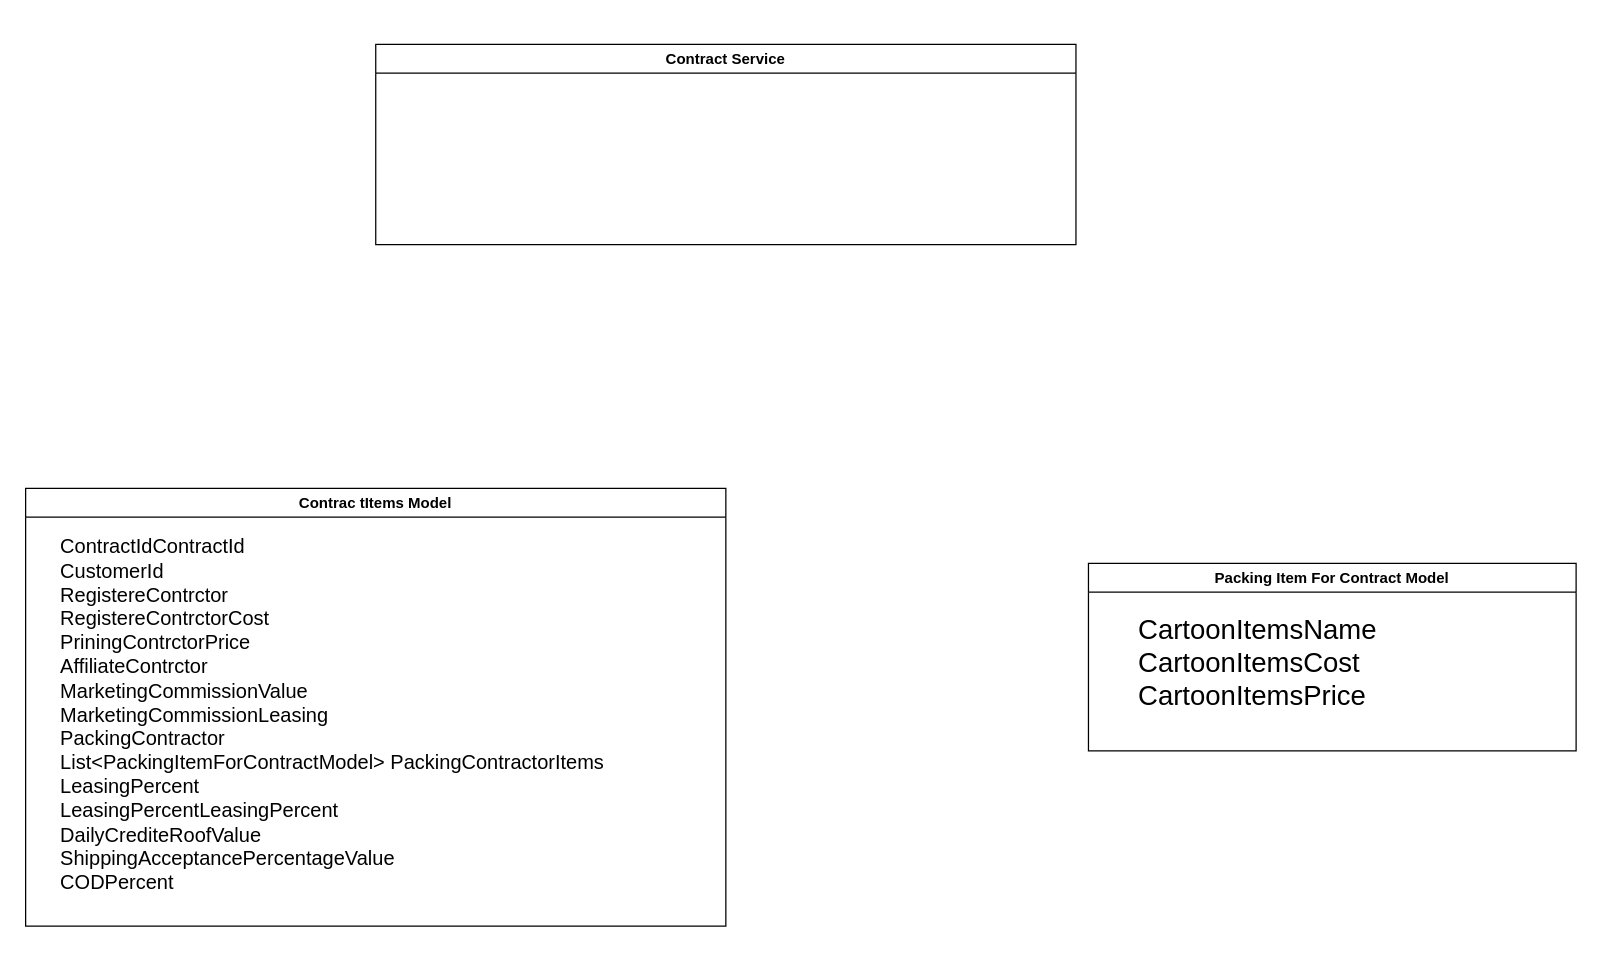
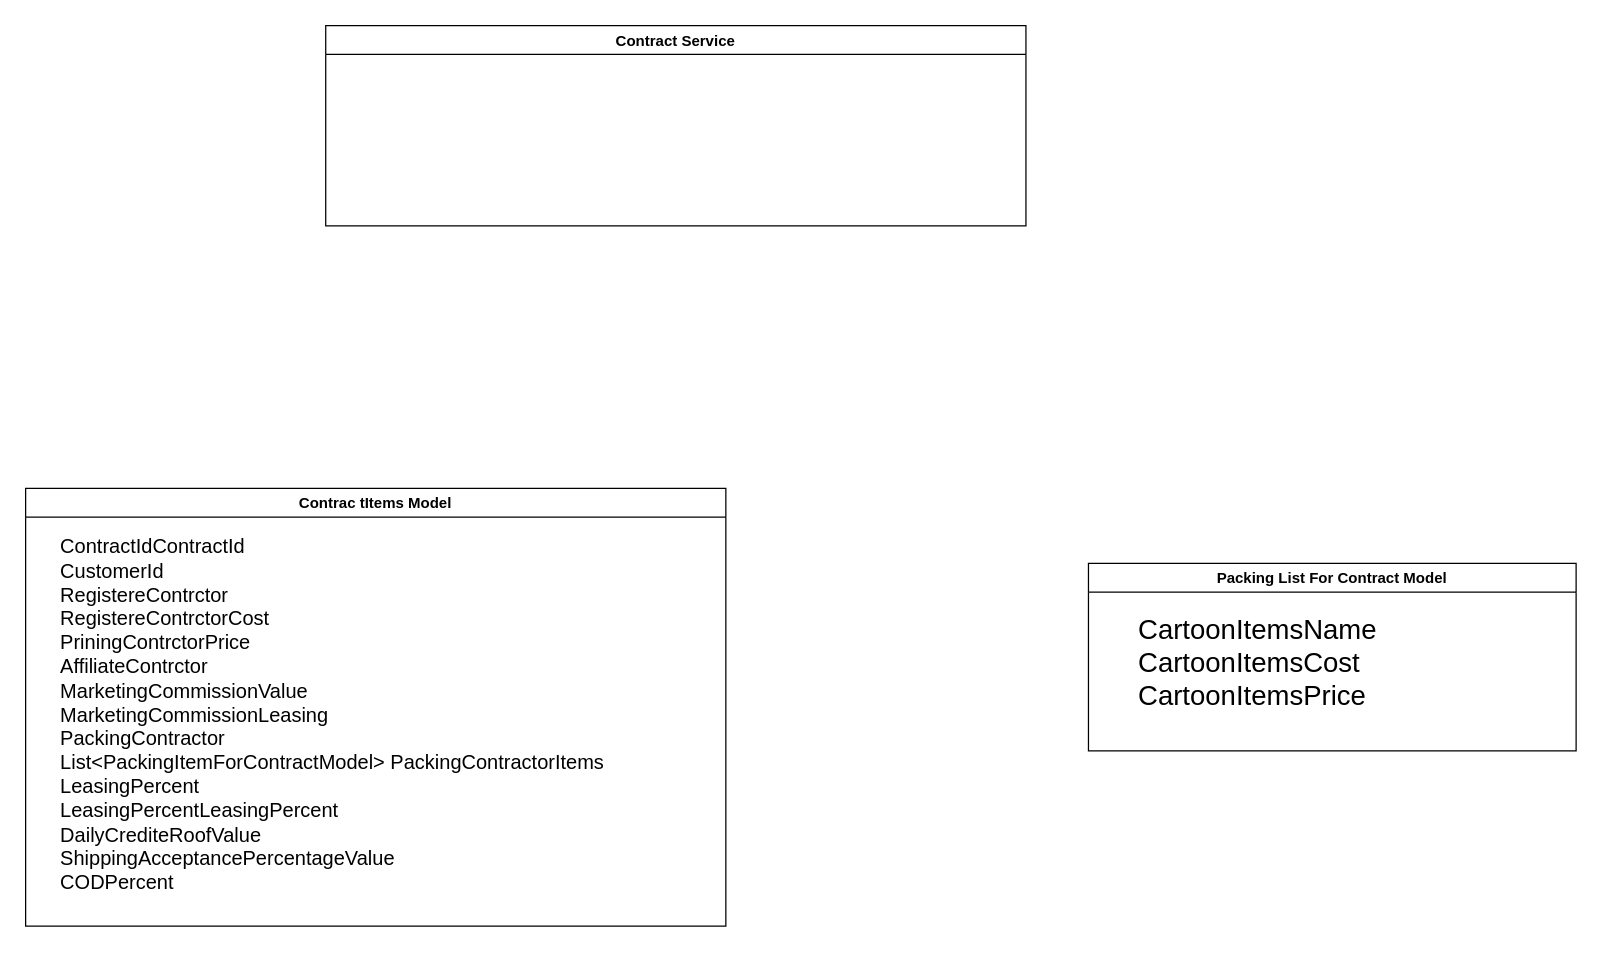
(726, 144) -> (676, 126)
(1331, 578) -> (1331, 578)
